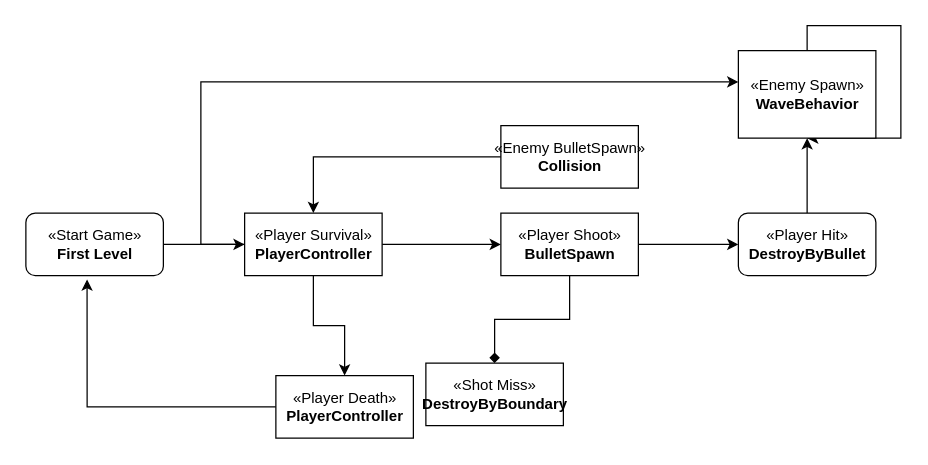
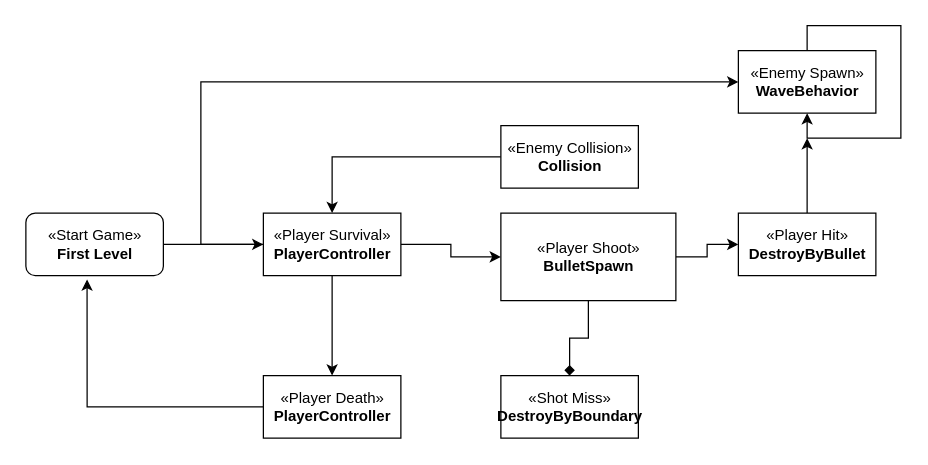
(807, 94) -> (807, 82)
(570, 157) -> (570, 157)
(313, 244) -> (332, 244)
(569, 244) -> (588, 257)
(807, 244) -> (807, 244)
(494, 394) -> (569, 407)
(344, 407) -> (332, 407)
